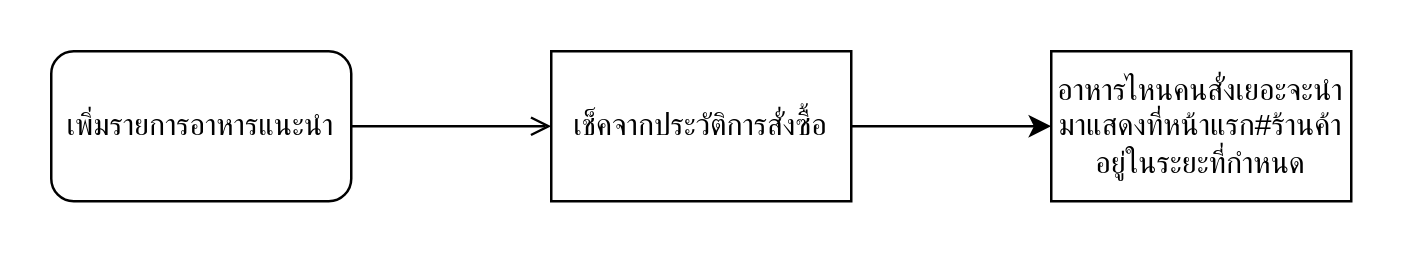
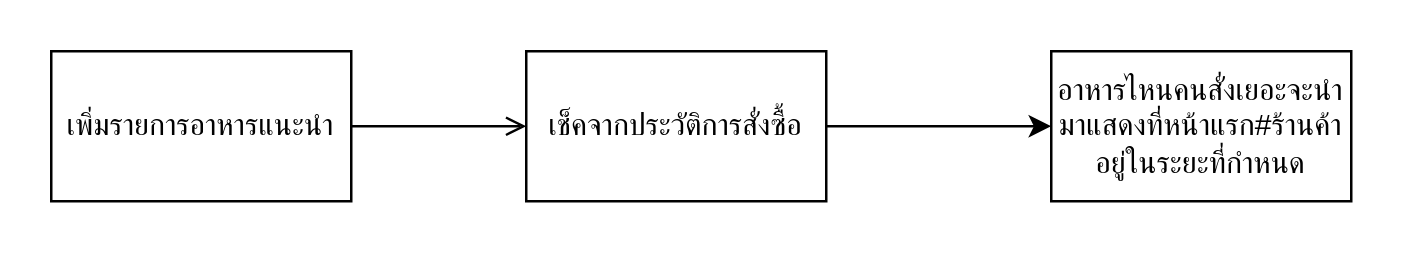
(201, 126) -> (201, 126)
(701, 126) -> (676, 126)
